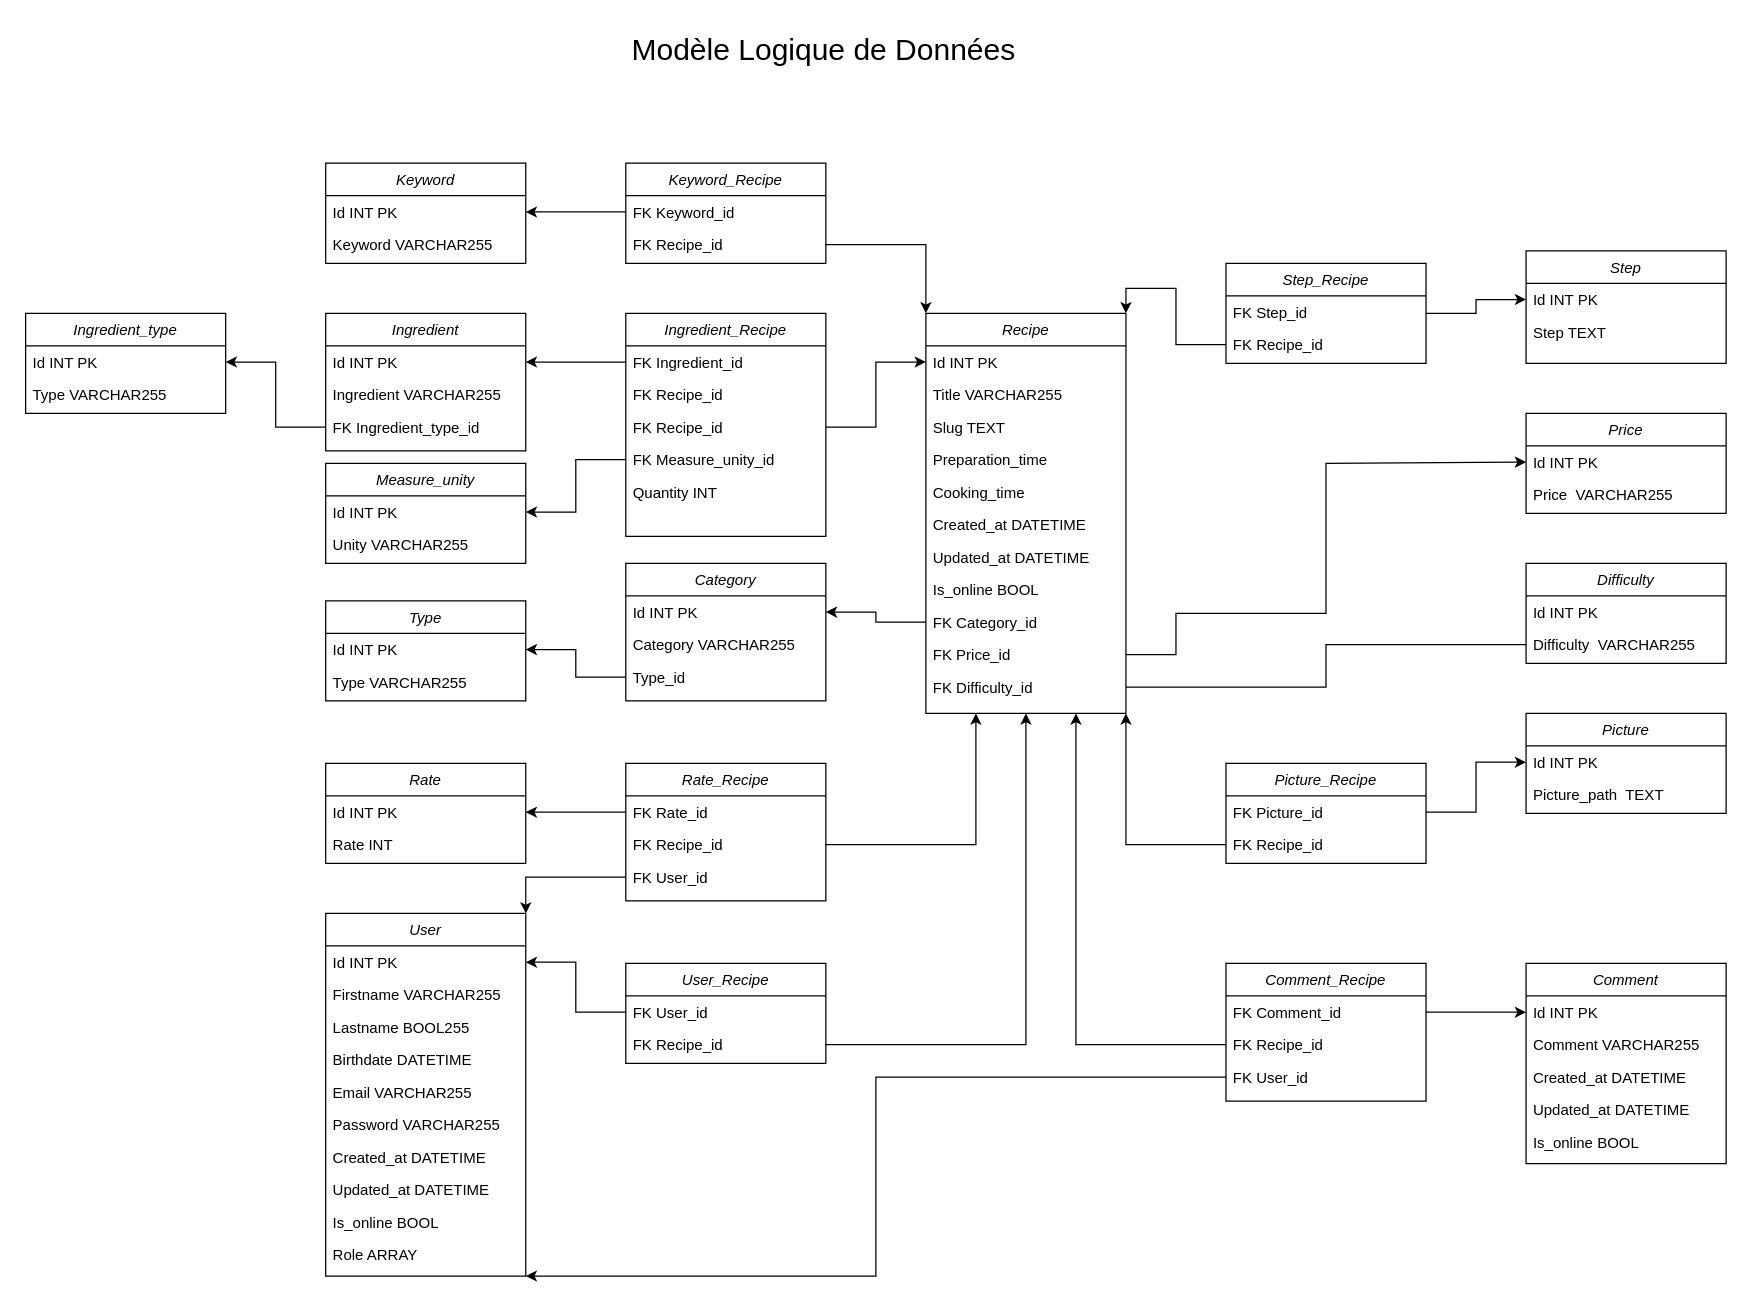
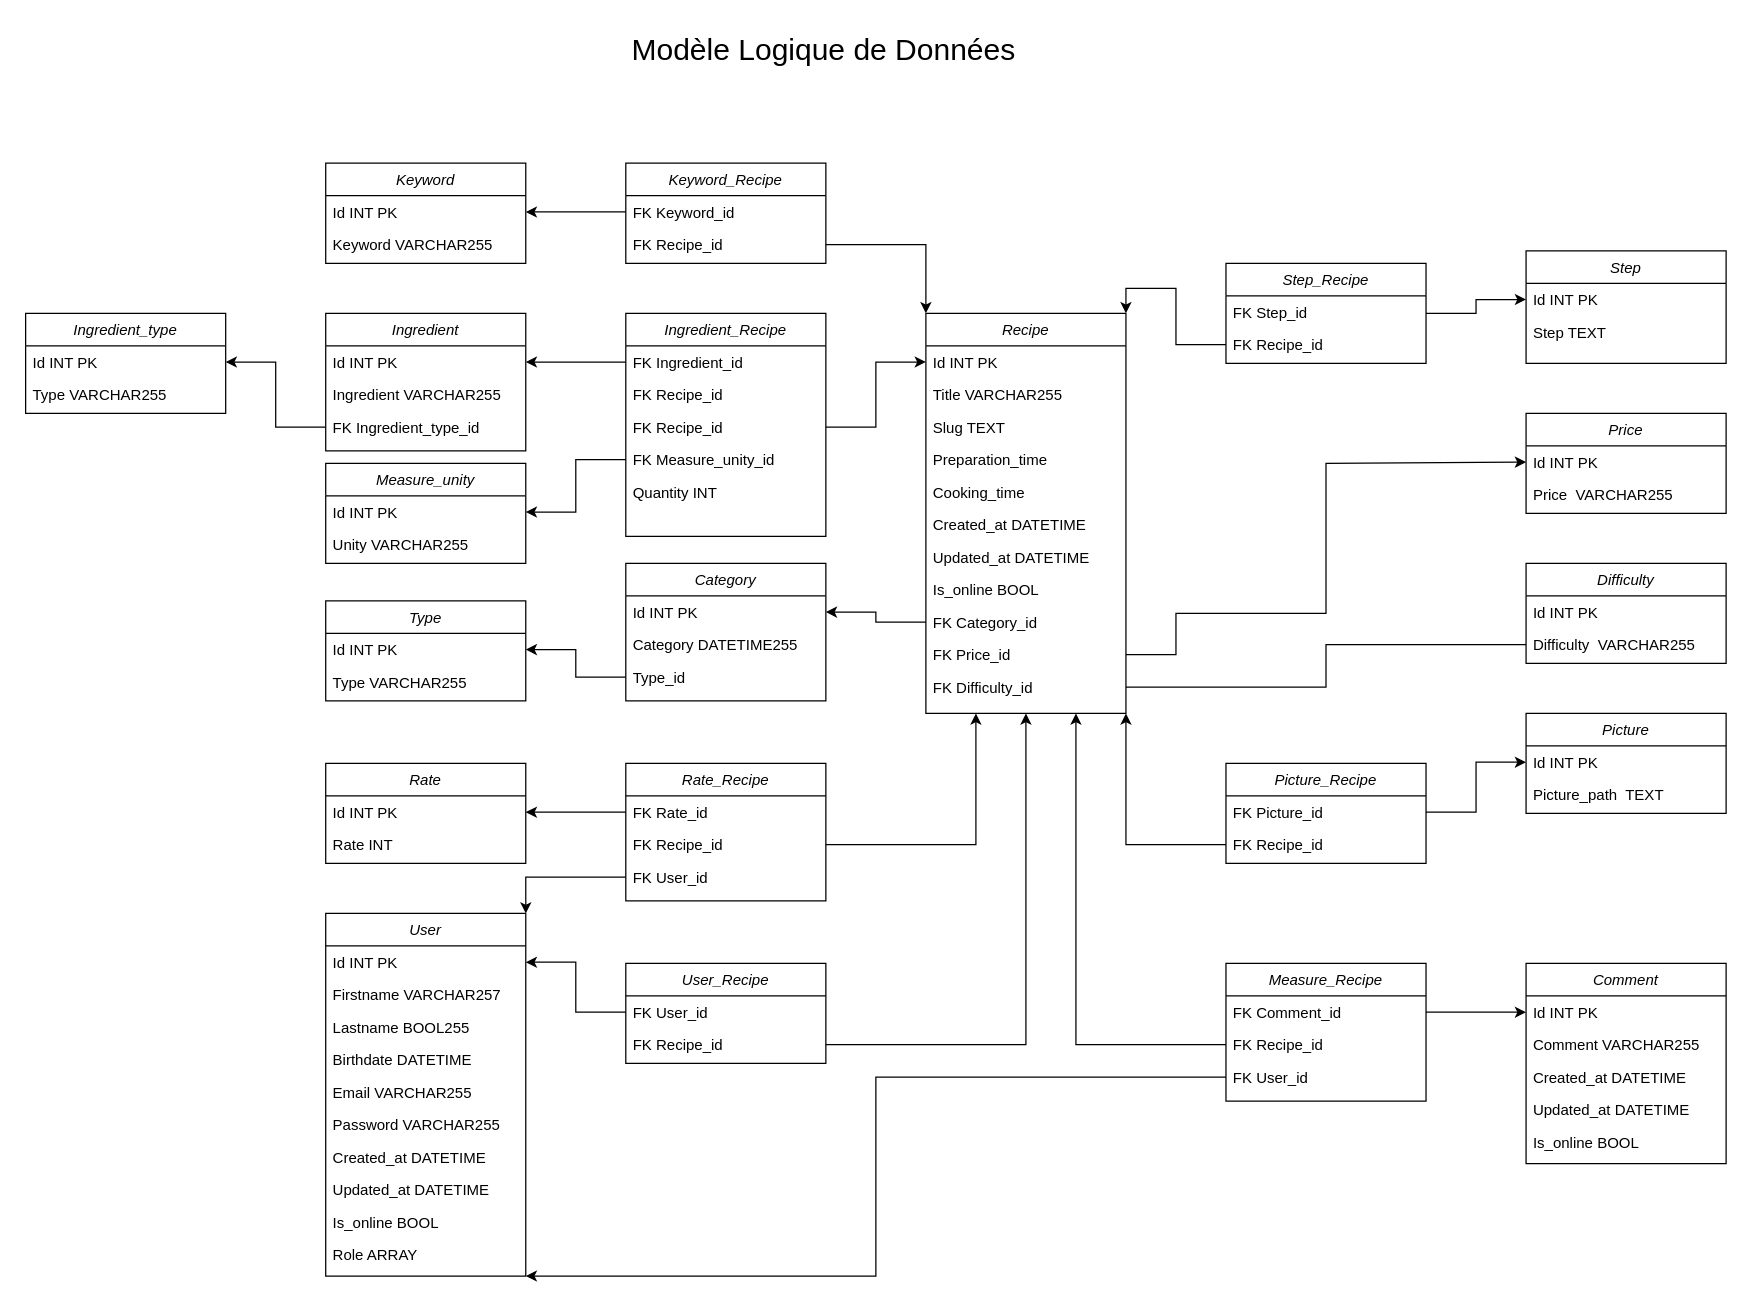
(712, 645) -> (717, 645)
(1325, 980) -> (1325, 980)
(415, 995) -> (415, 995)
